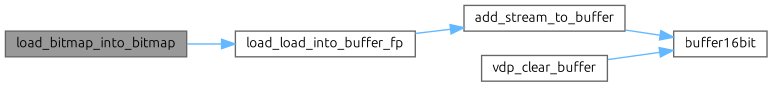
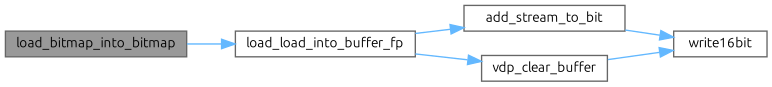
(544, 18) -> (544, 18)
(720, 44) -> (720, 44)
none -> (441, 57)
